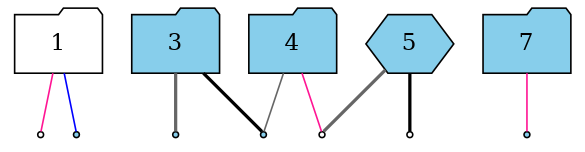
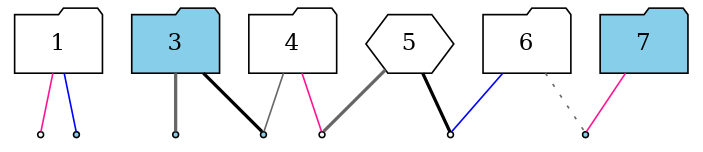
(293, 44) -> (293, 44)
(410, 44) -> (410, 44)
none -> (527, 44)
